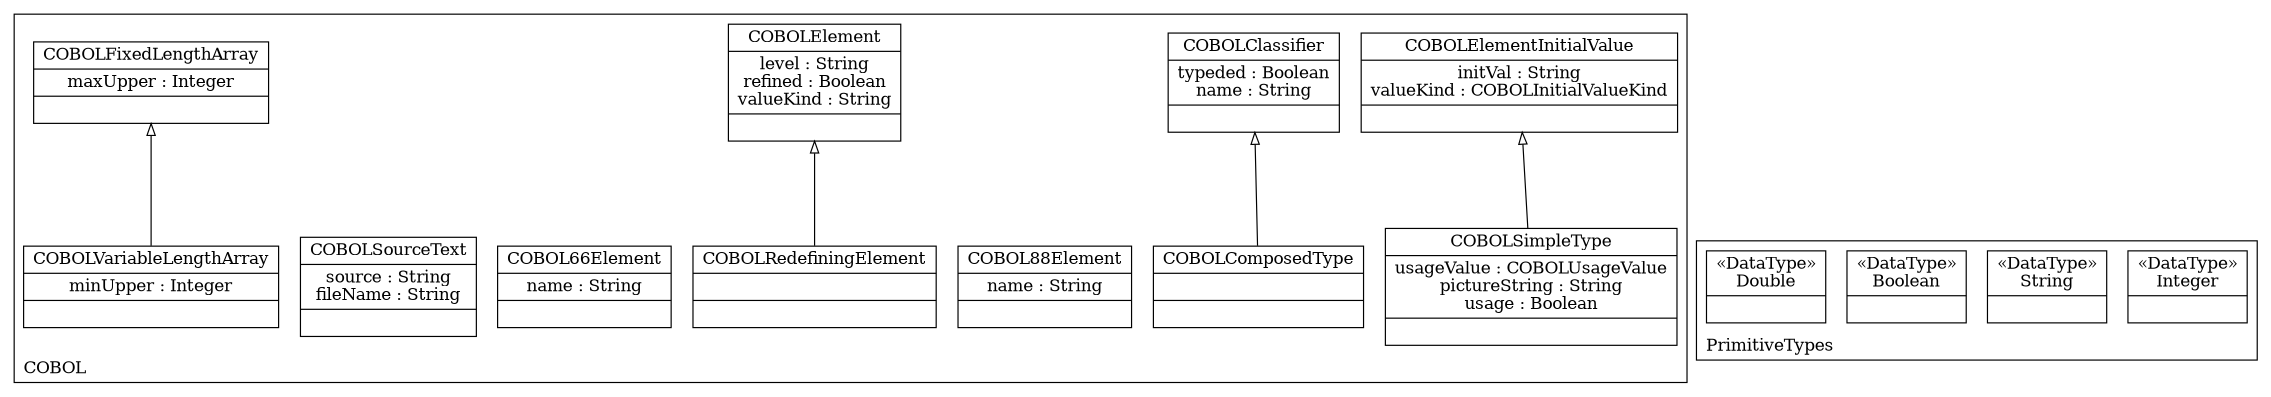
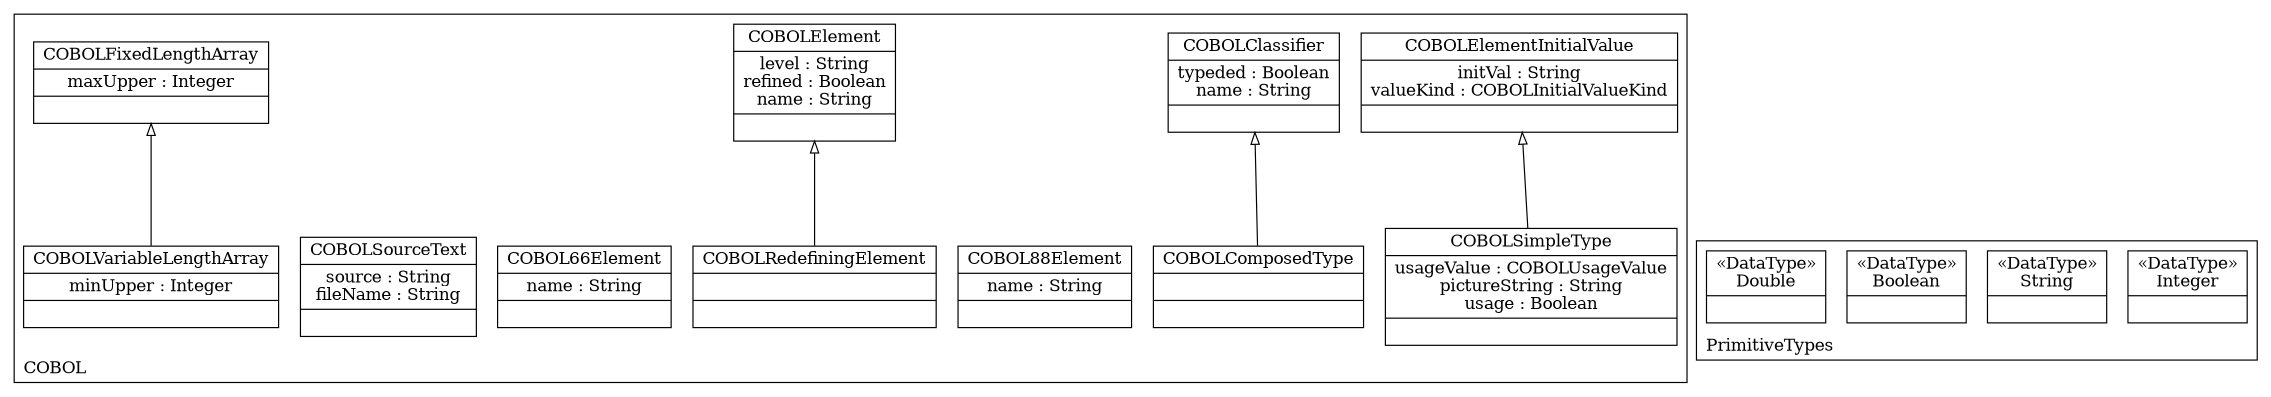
(815, 100) -> (815, 100)
